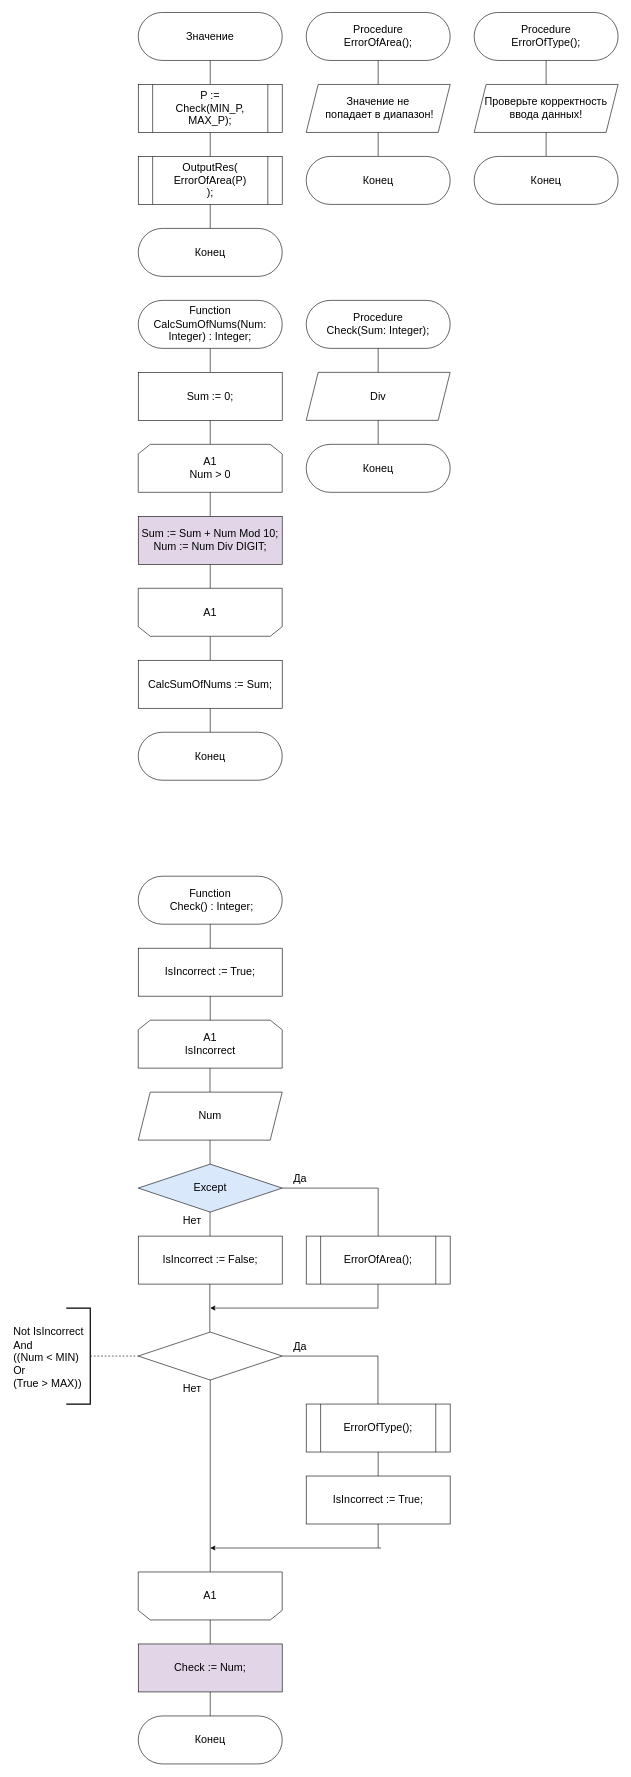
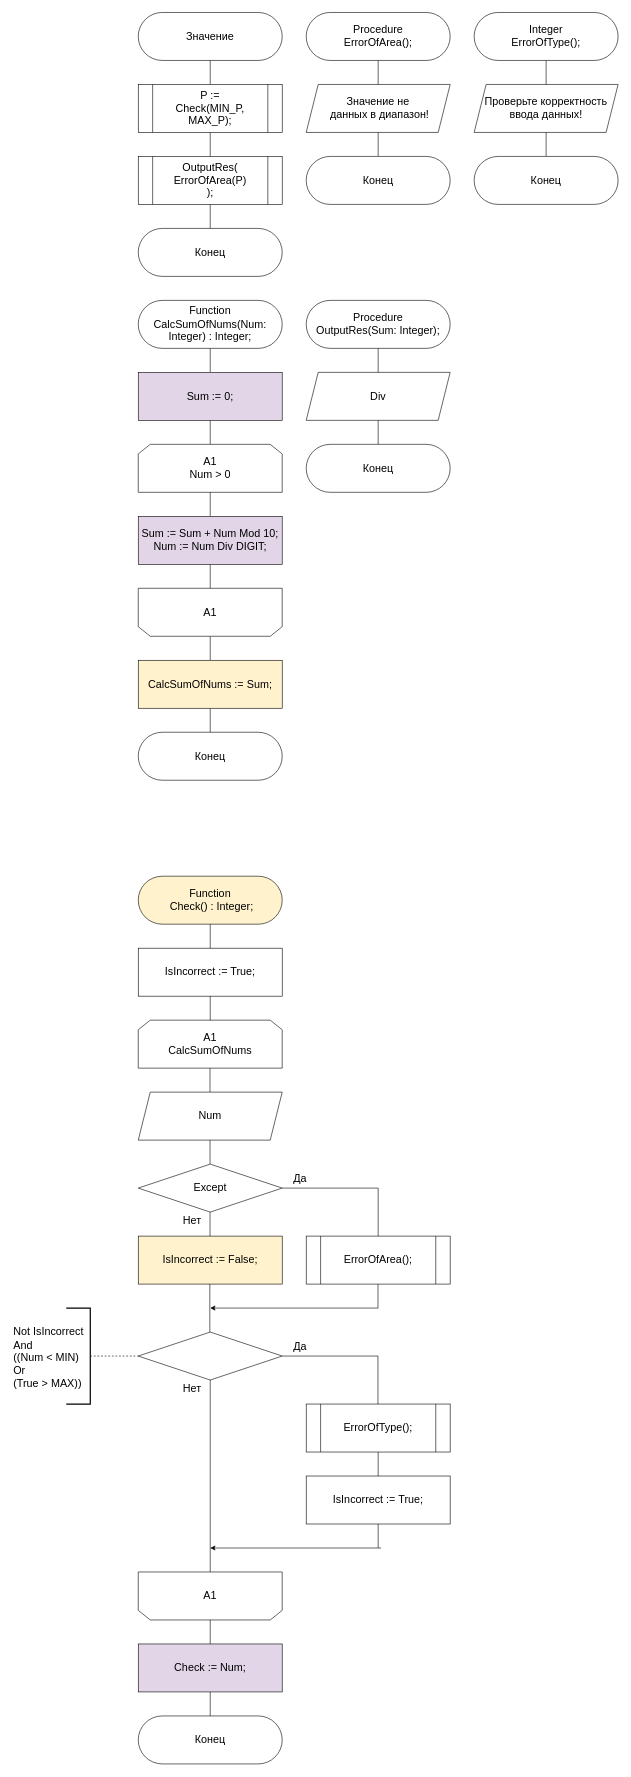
(546, 36) -> (546, 36)
(378, 108) -> (378, 108)
(378, 324) -> (378, 324)
(210, 396) -> (210, 396)
(210, 684) -> (210, 684)
(210, 900) -> (210, 900)
(210, 1044) -> (210, 1044)
(210, 1188) -> (210, 1188)
(210, 1260) -> (210, 1260)
